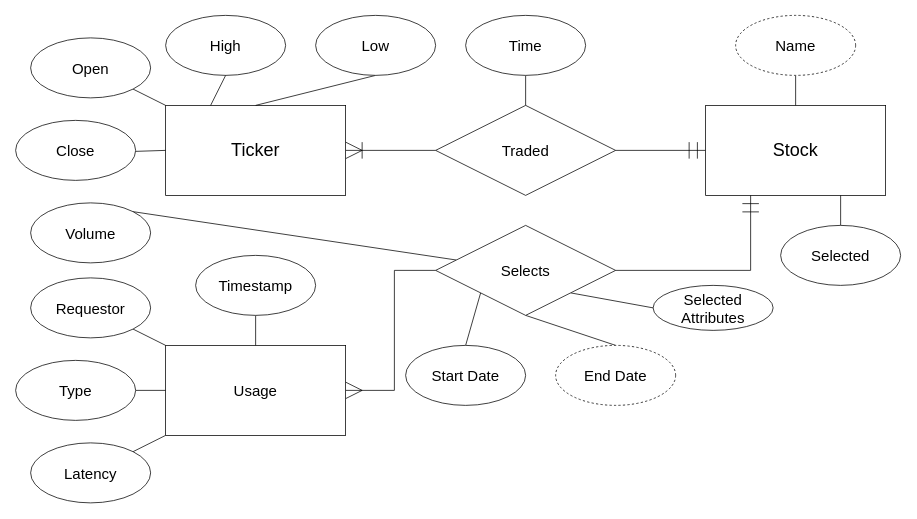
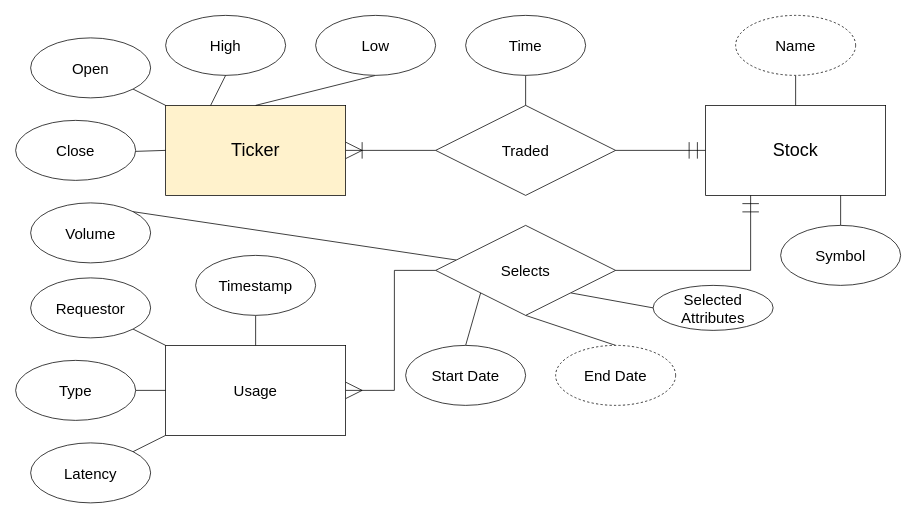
(255, 150) -> (255, 150)
(840, 255) -> (840, 255)
